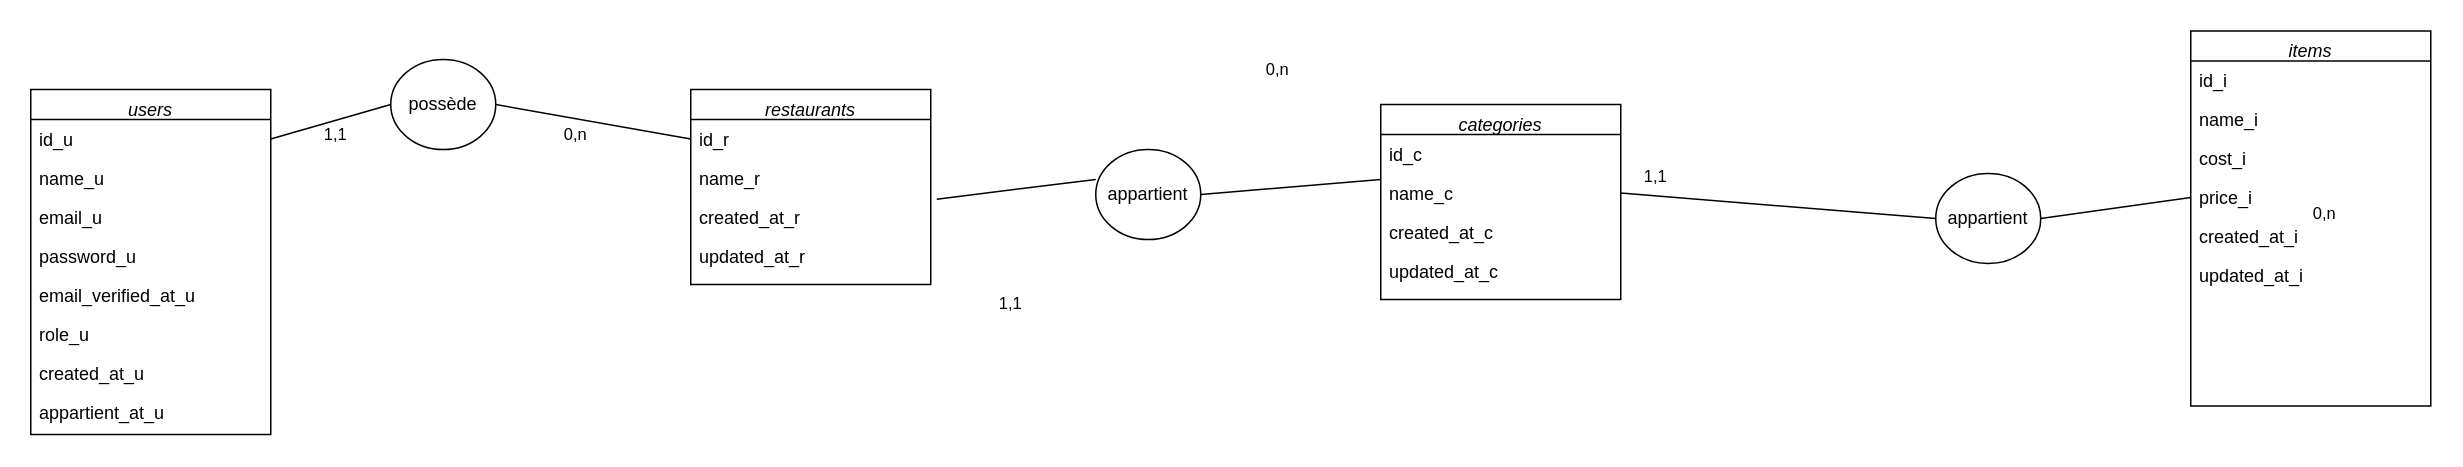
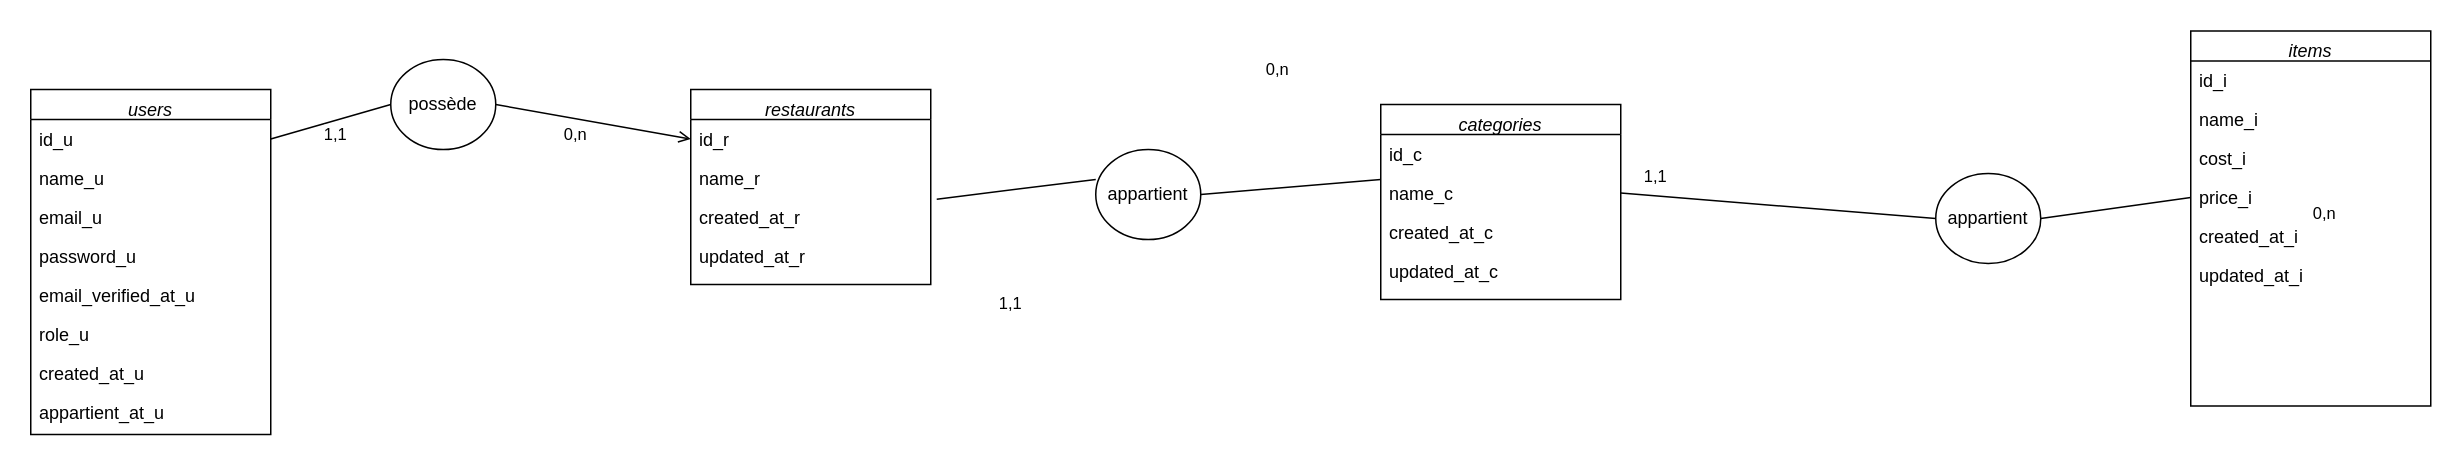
(685, 138) -> (684, 138)
